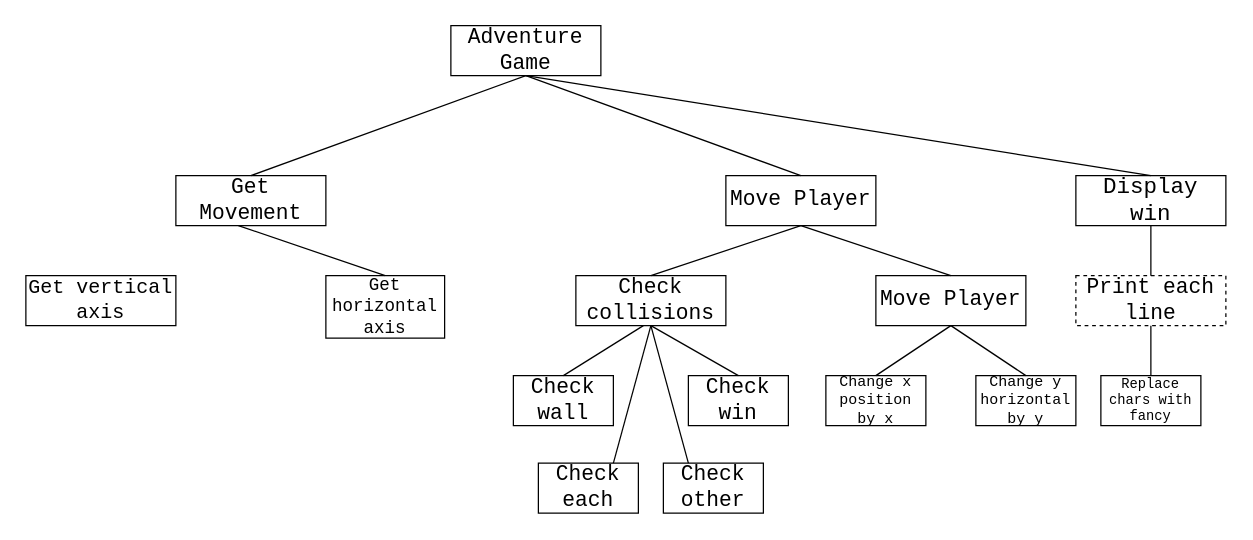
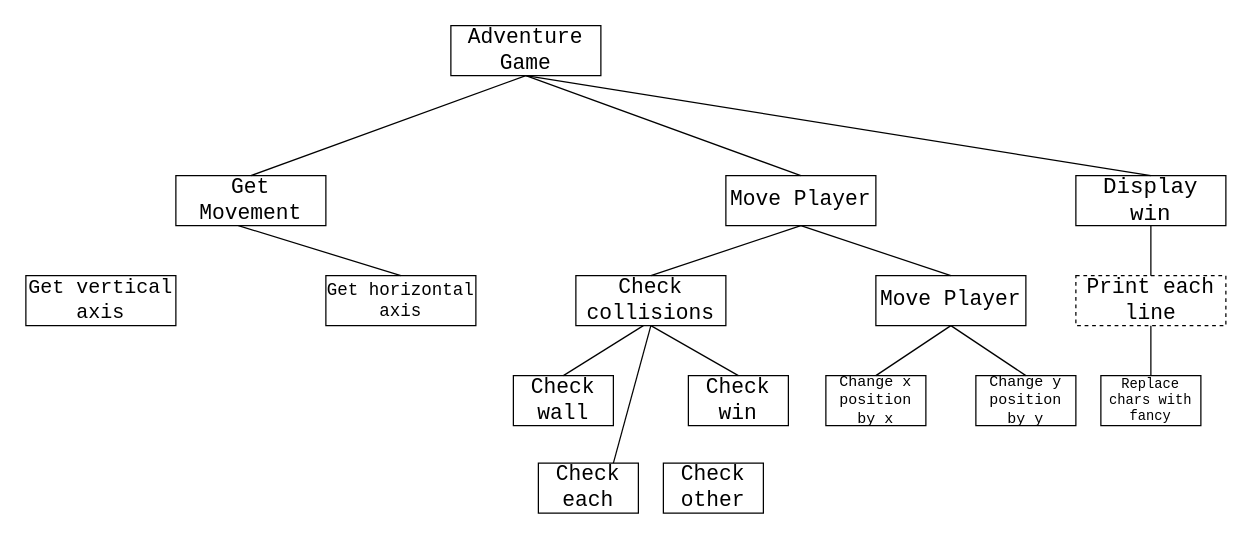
(385, 307) -> (401, 301)
(670, 395) -> none
(1026, 401) -> (1026, 401)
